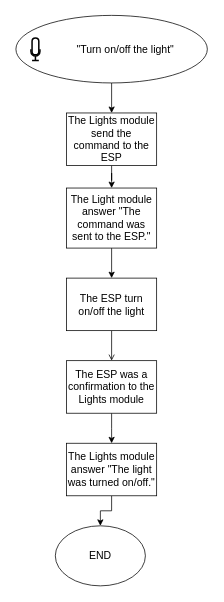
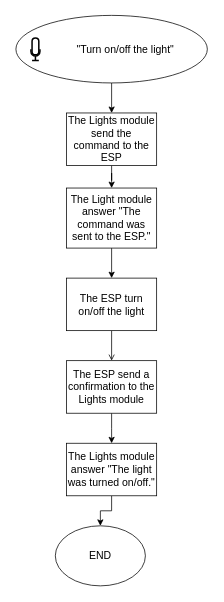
(111, 387) -> (111, 387)
